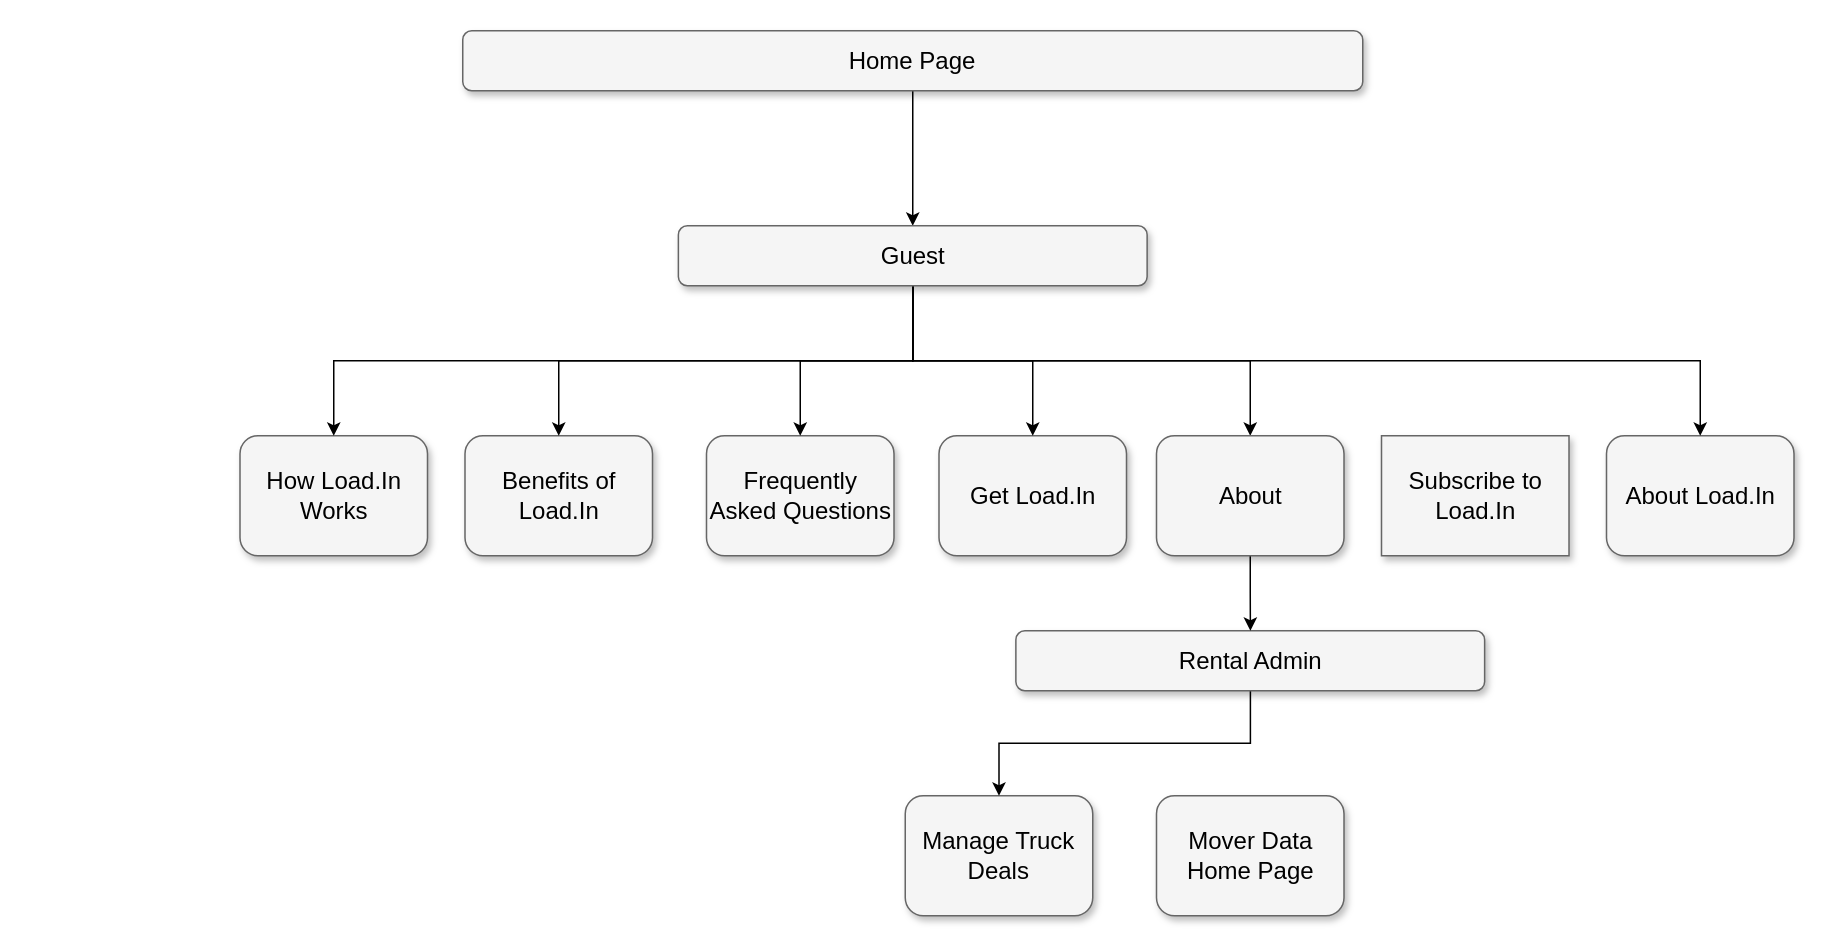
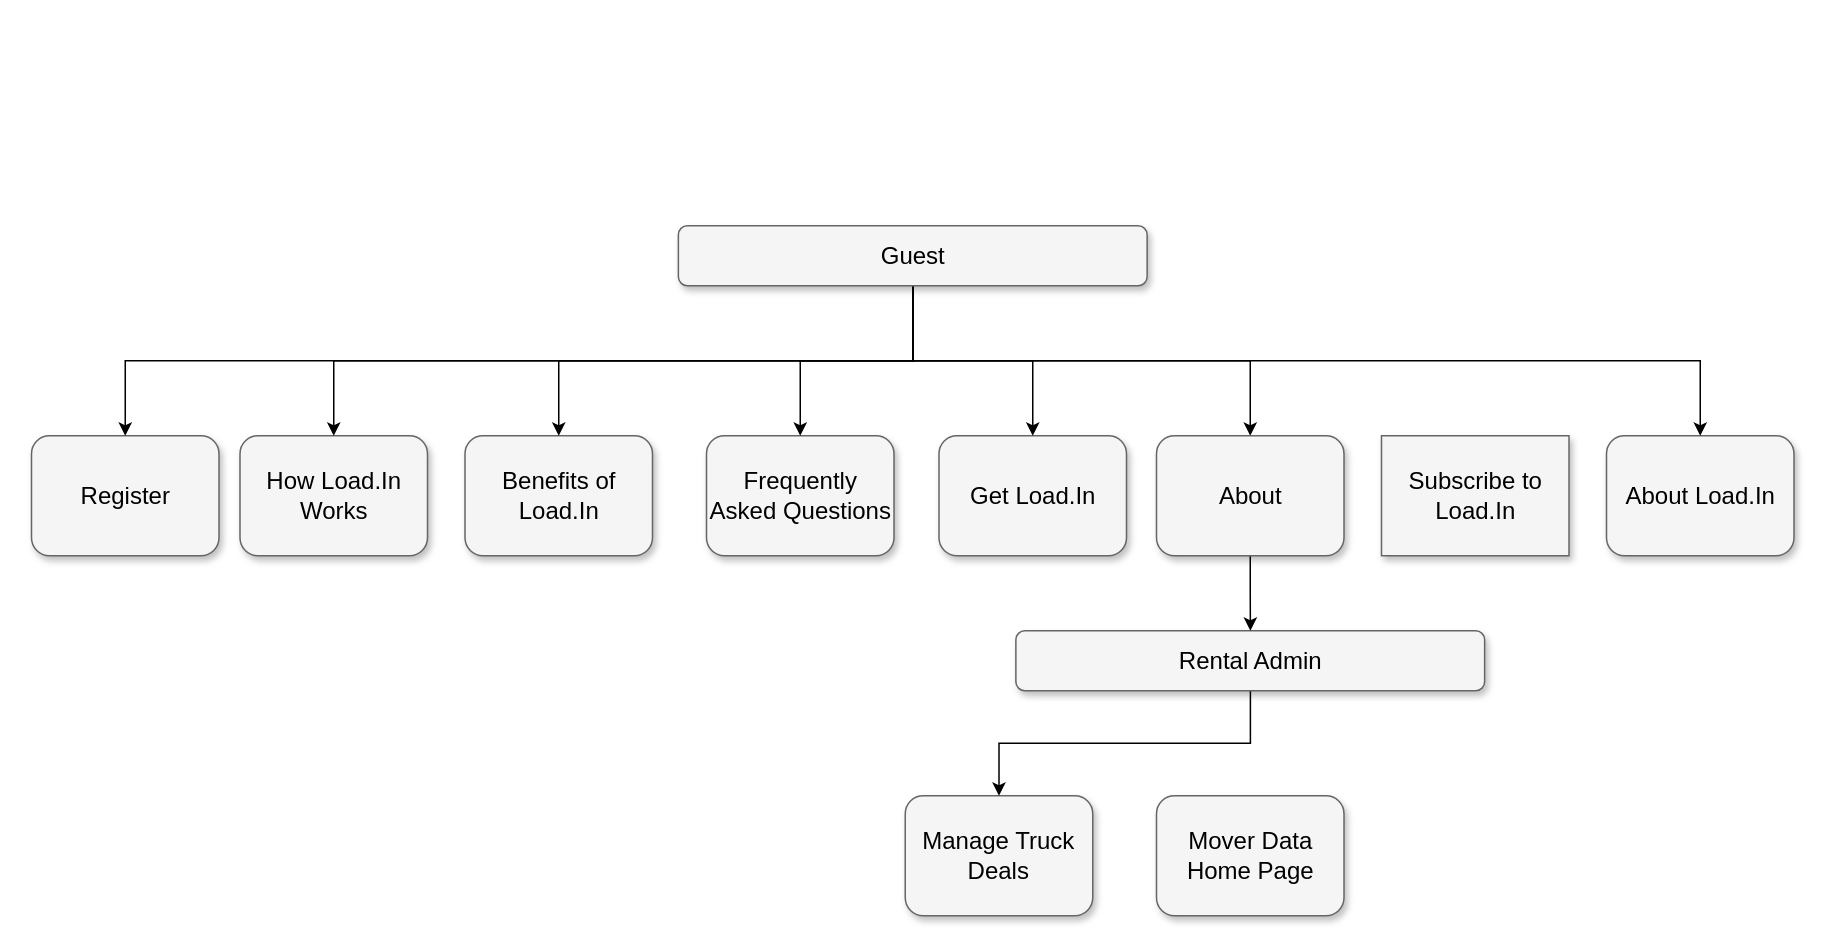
(913, 61) -> none
(913, 153) -> none
none -> (196, 361)
none -> (125, 496)
